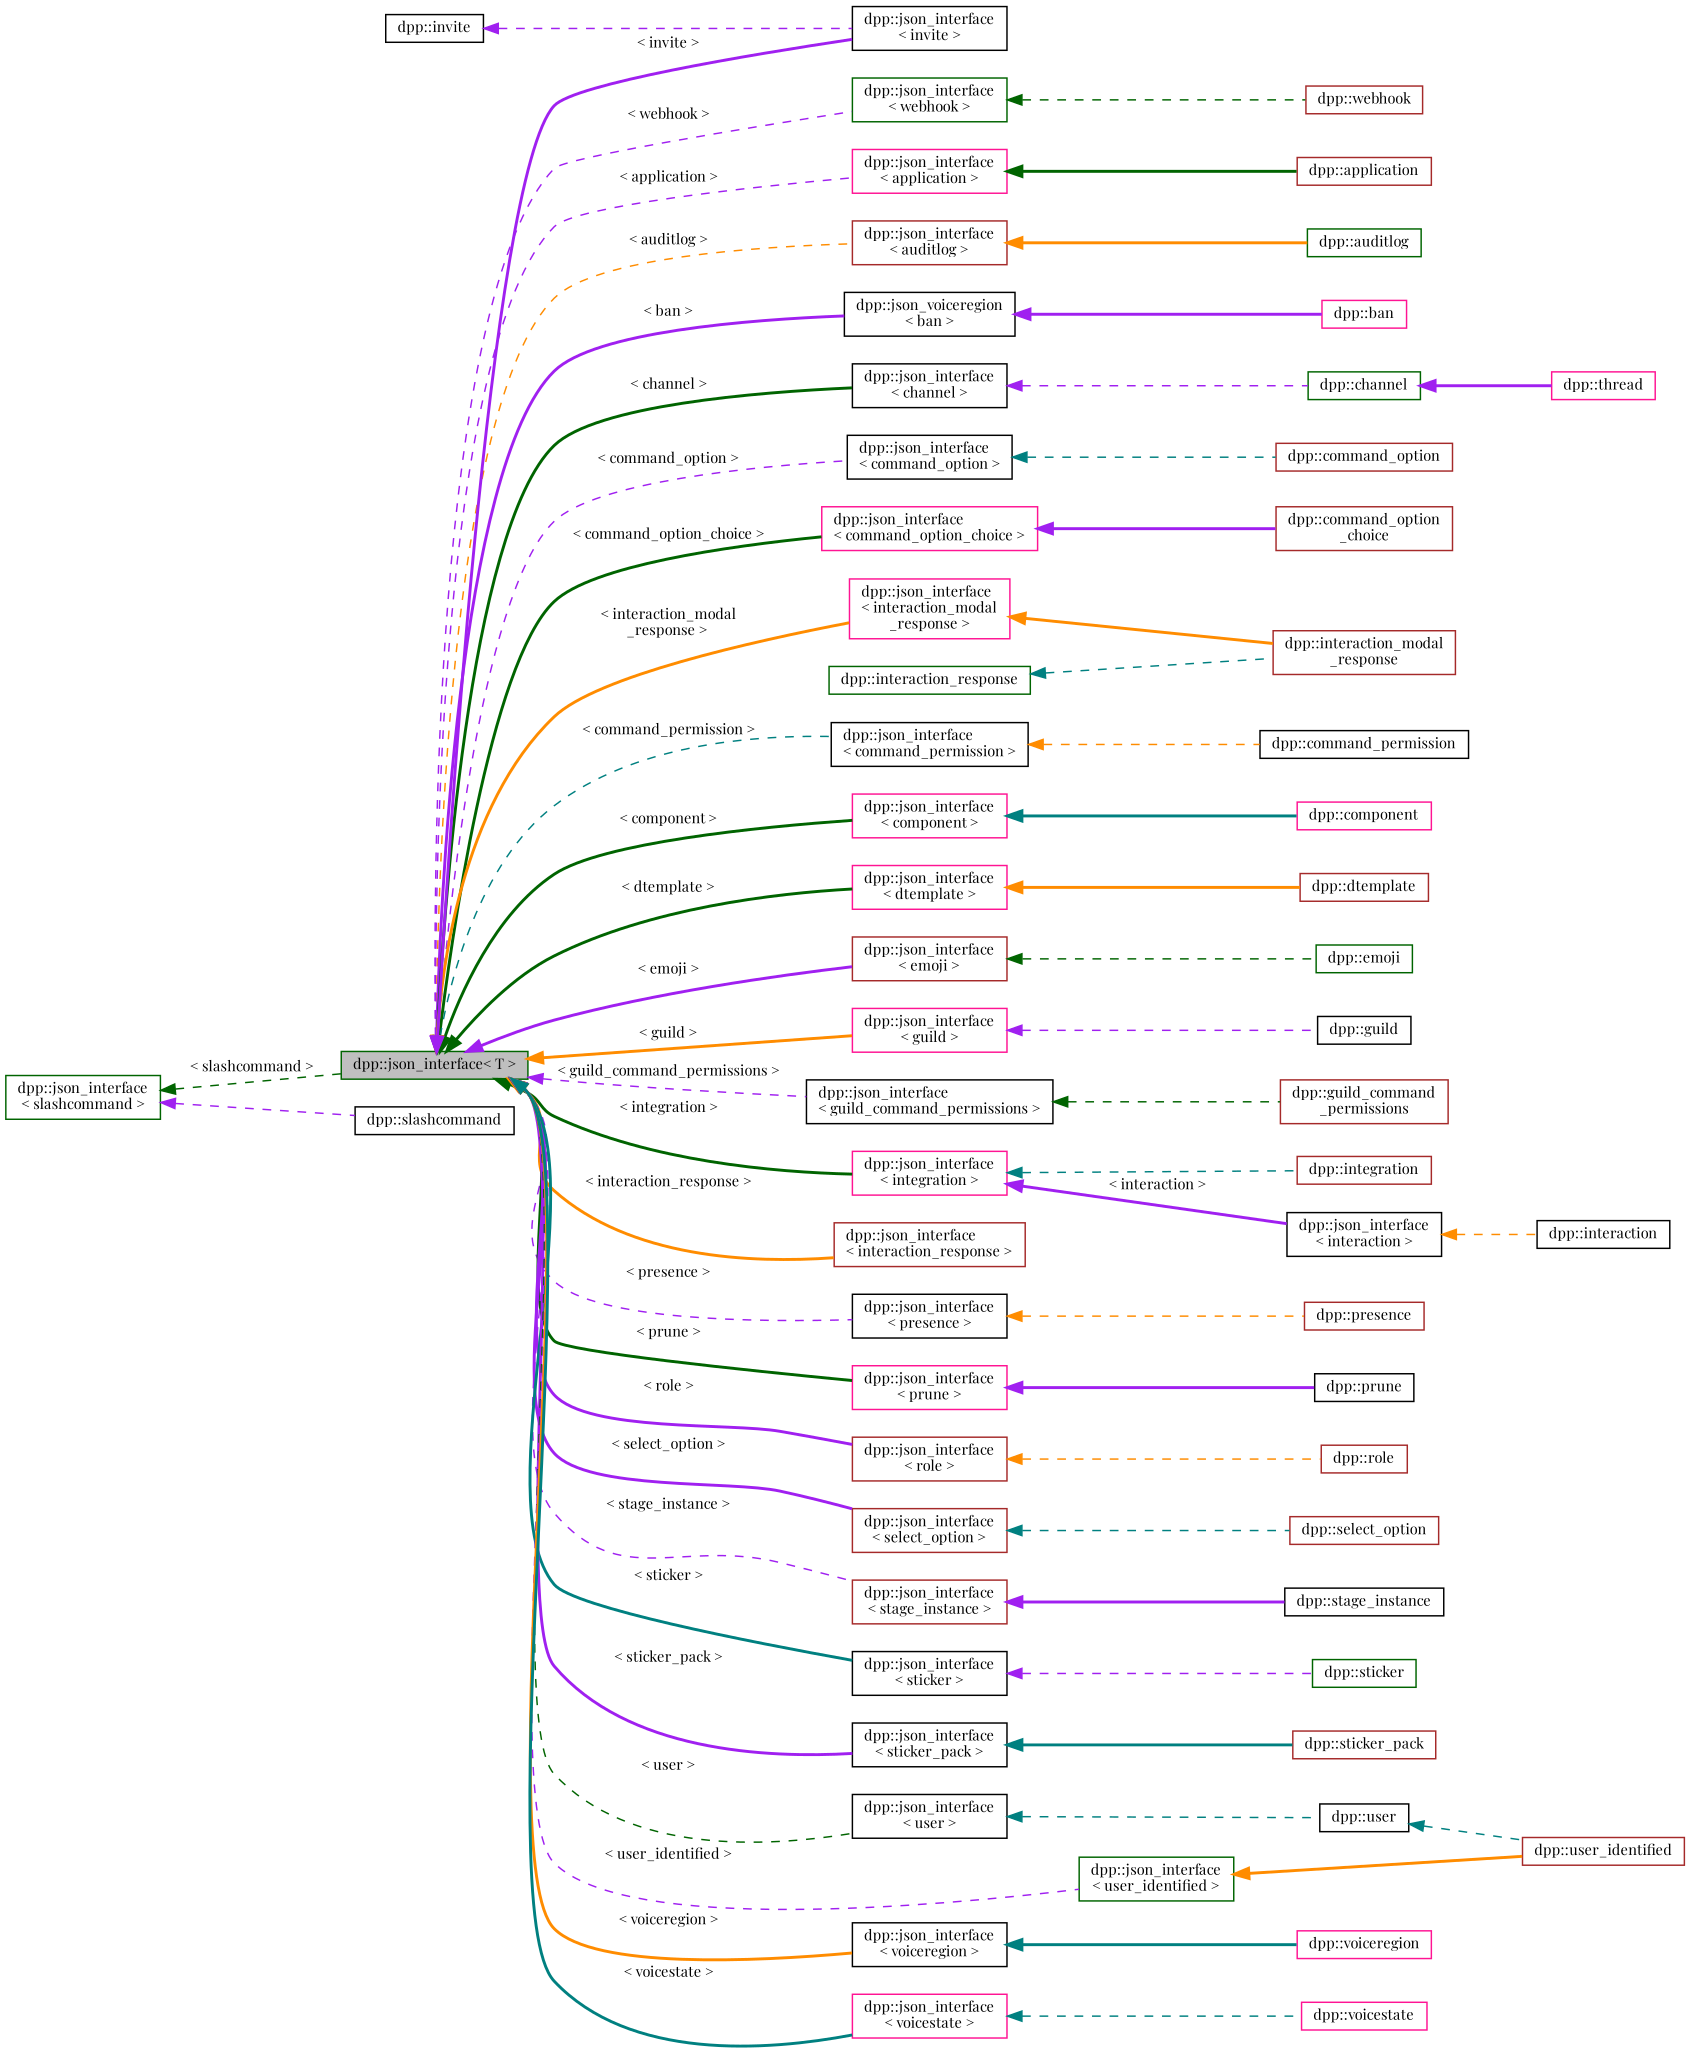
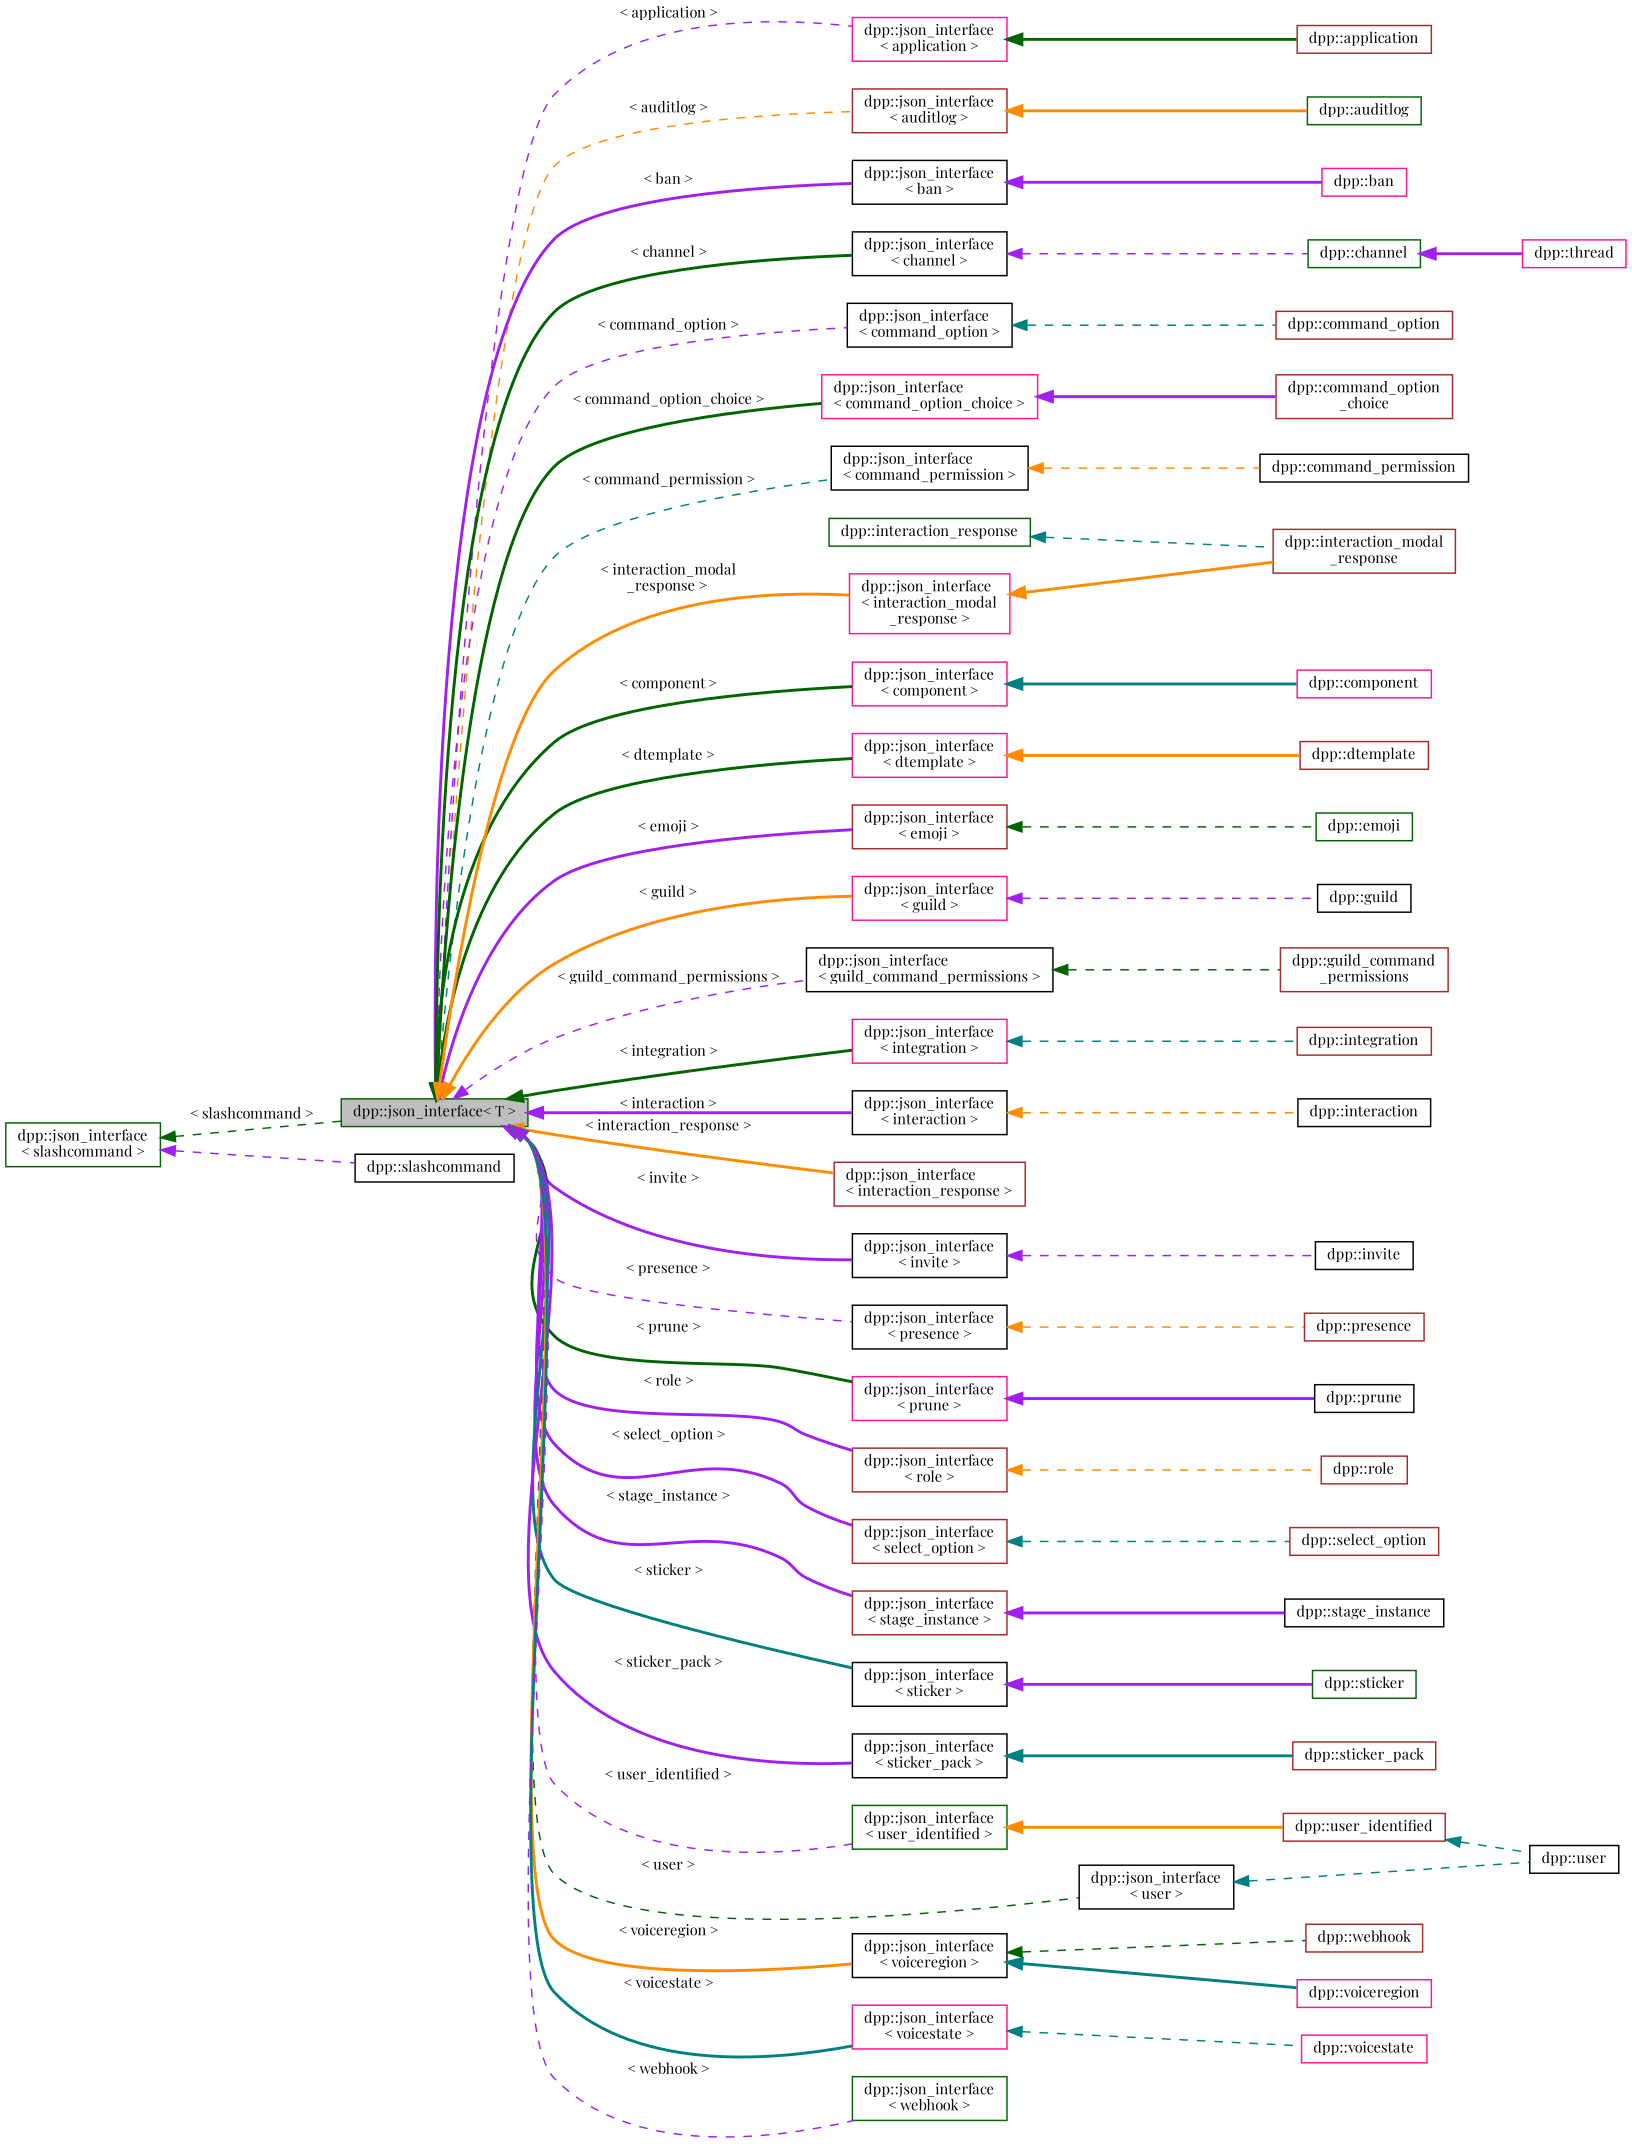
(675, 28) -> (1169, 1256)
(1164, 100) -> (1164, 1946)
(930, 314) -> (930, 182)
(1154, 1205) -> (697, 1113)
(553, 1510) -> (560, 1510)
(1167, 1673) -> (1167, 1684)
(1473, 1833) -> (1495, 1847)
